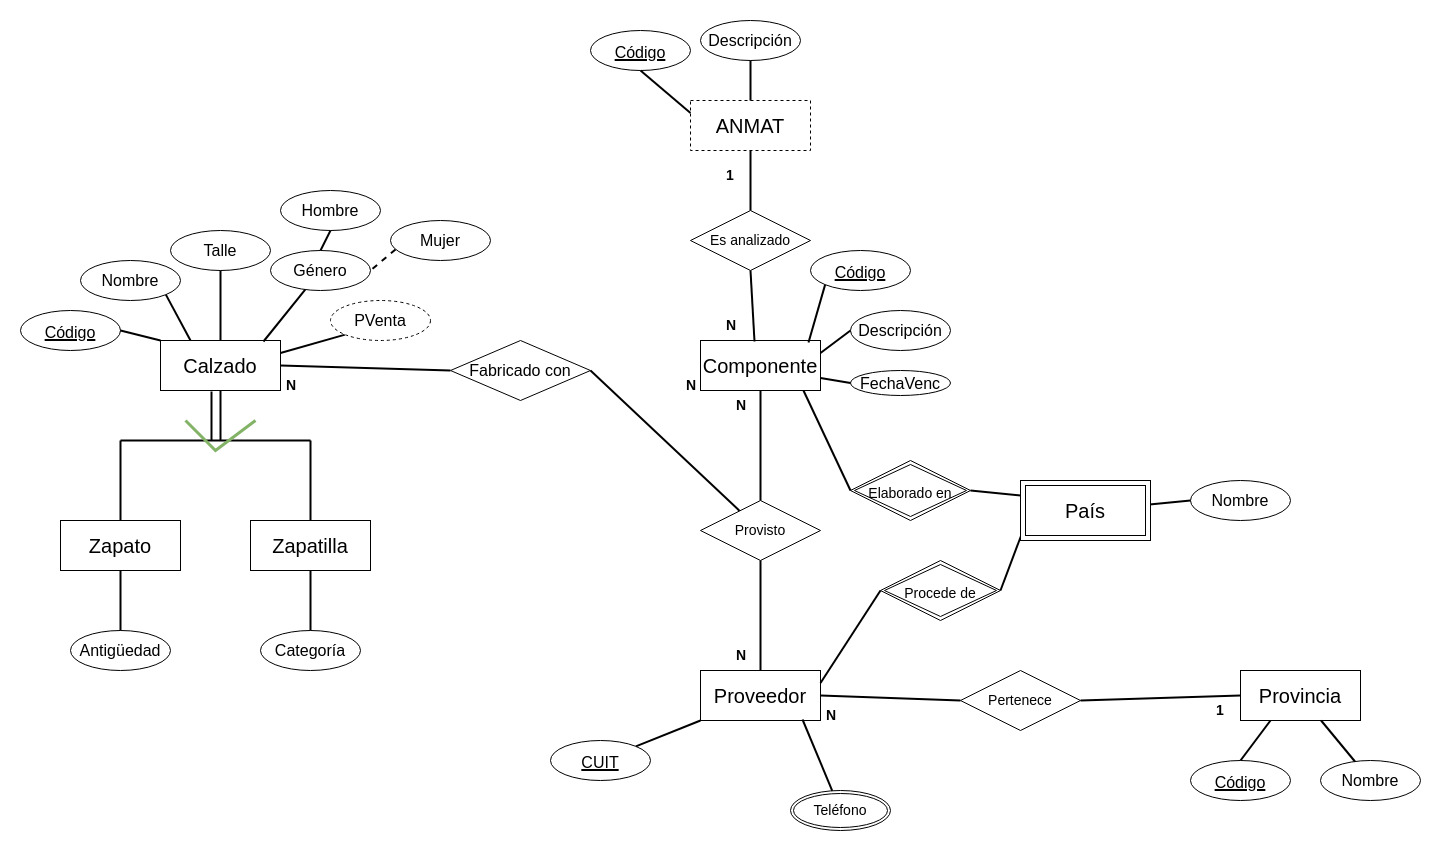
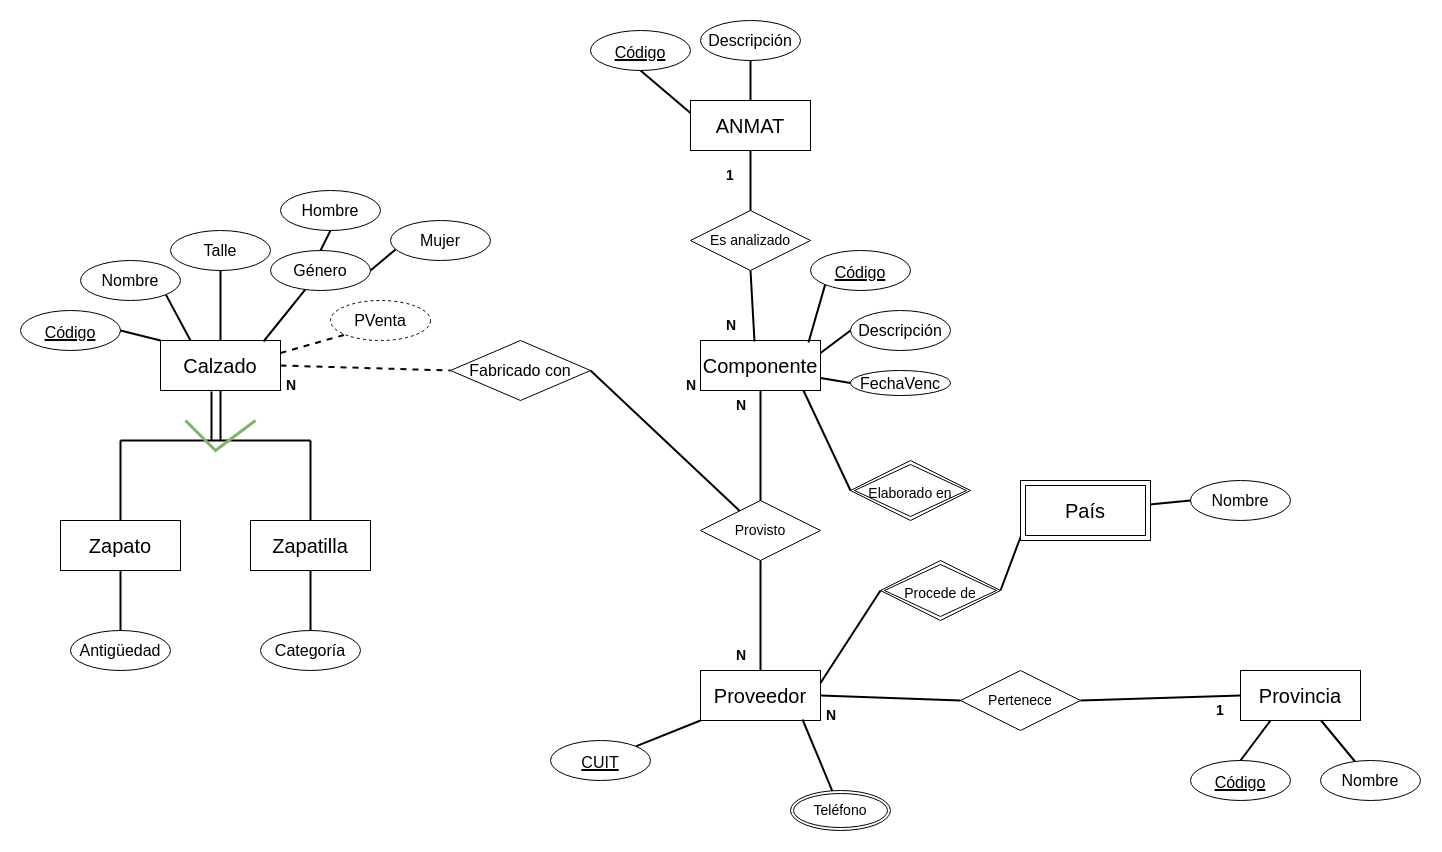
(751, 126) -> (751, 126)
(381, 261) -> (381, 261)
(314, 343) -> (314, 343)
(365, 368) -> (365, 368)
(996, 493) -> none
